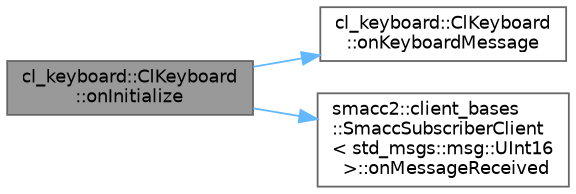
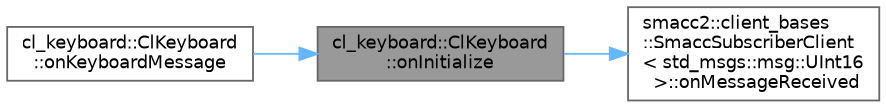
(278, 63) -> (276, 54)
